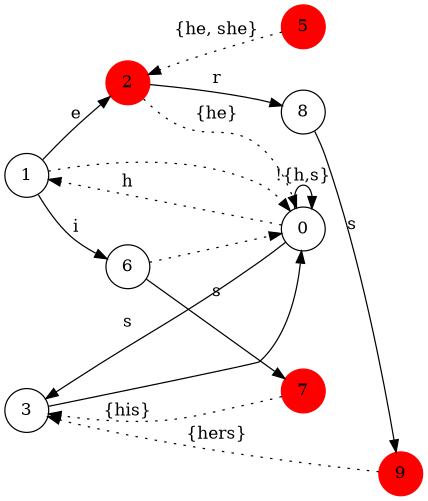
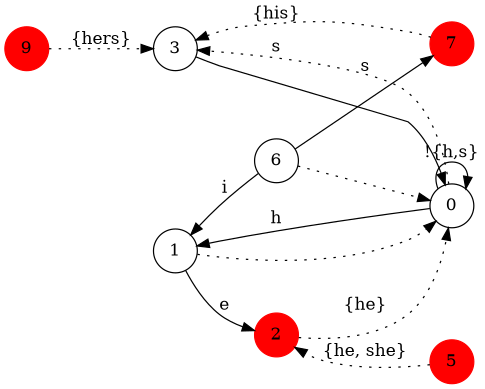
(303, 112) -> none
(171, 203) -> (319, 224)
(63, 228) -> (228, 198)
(172, 319) -> (361, 73)
